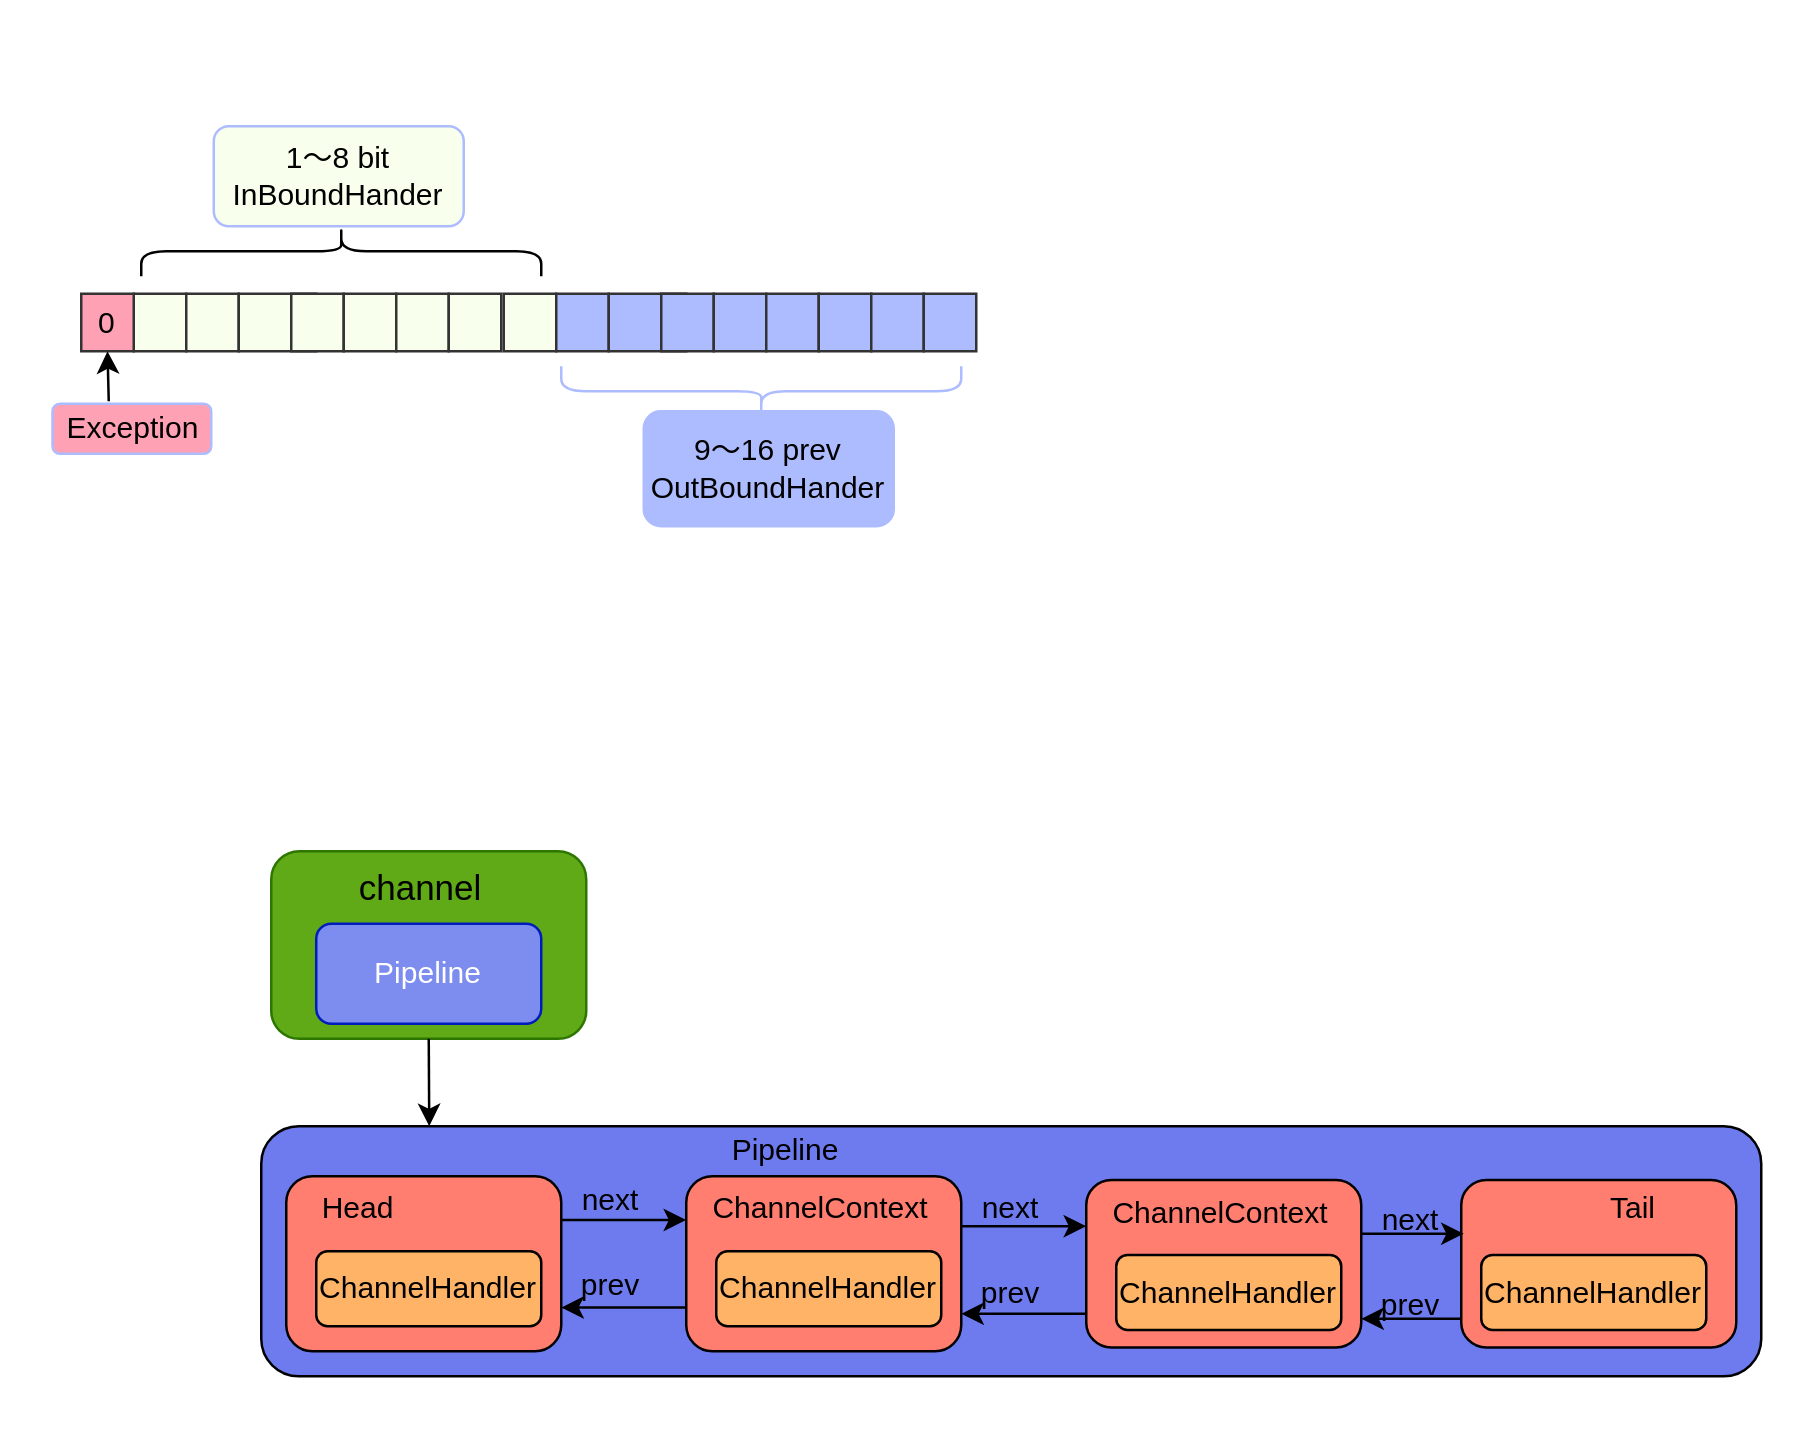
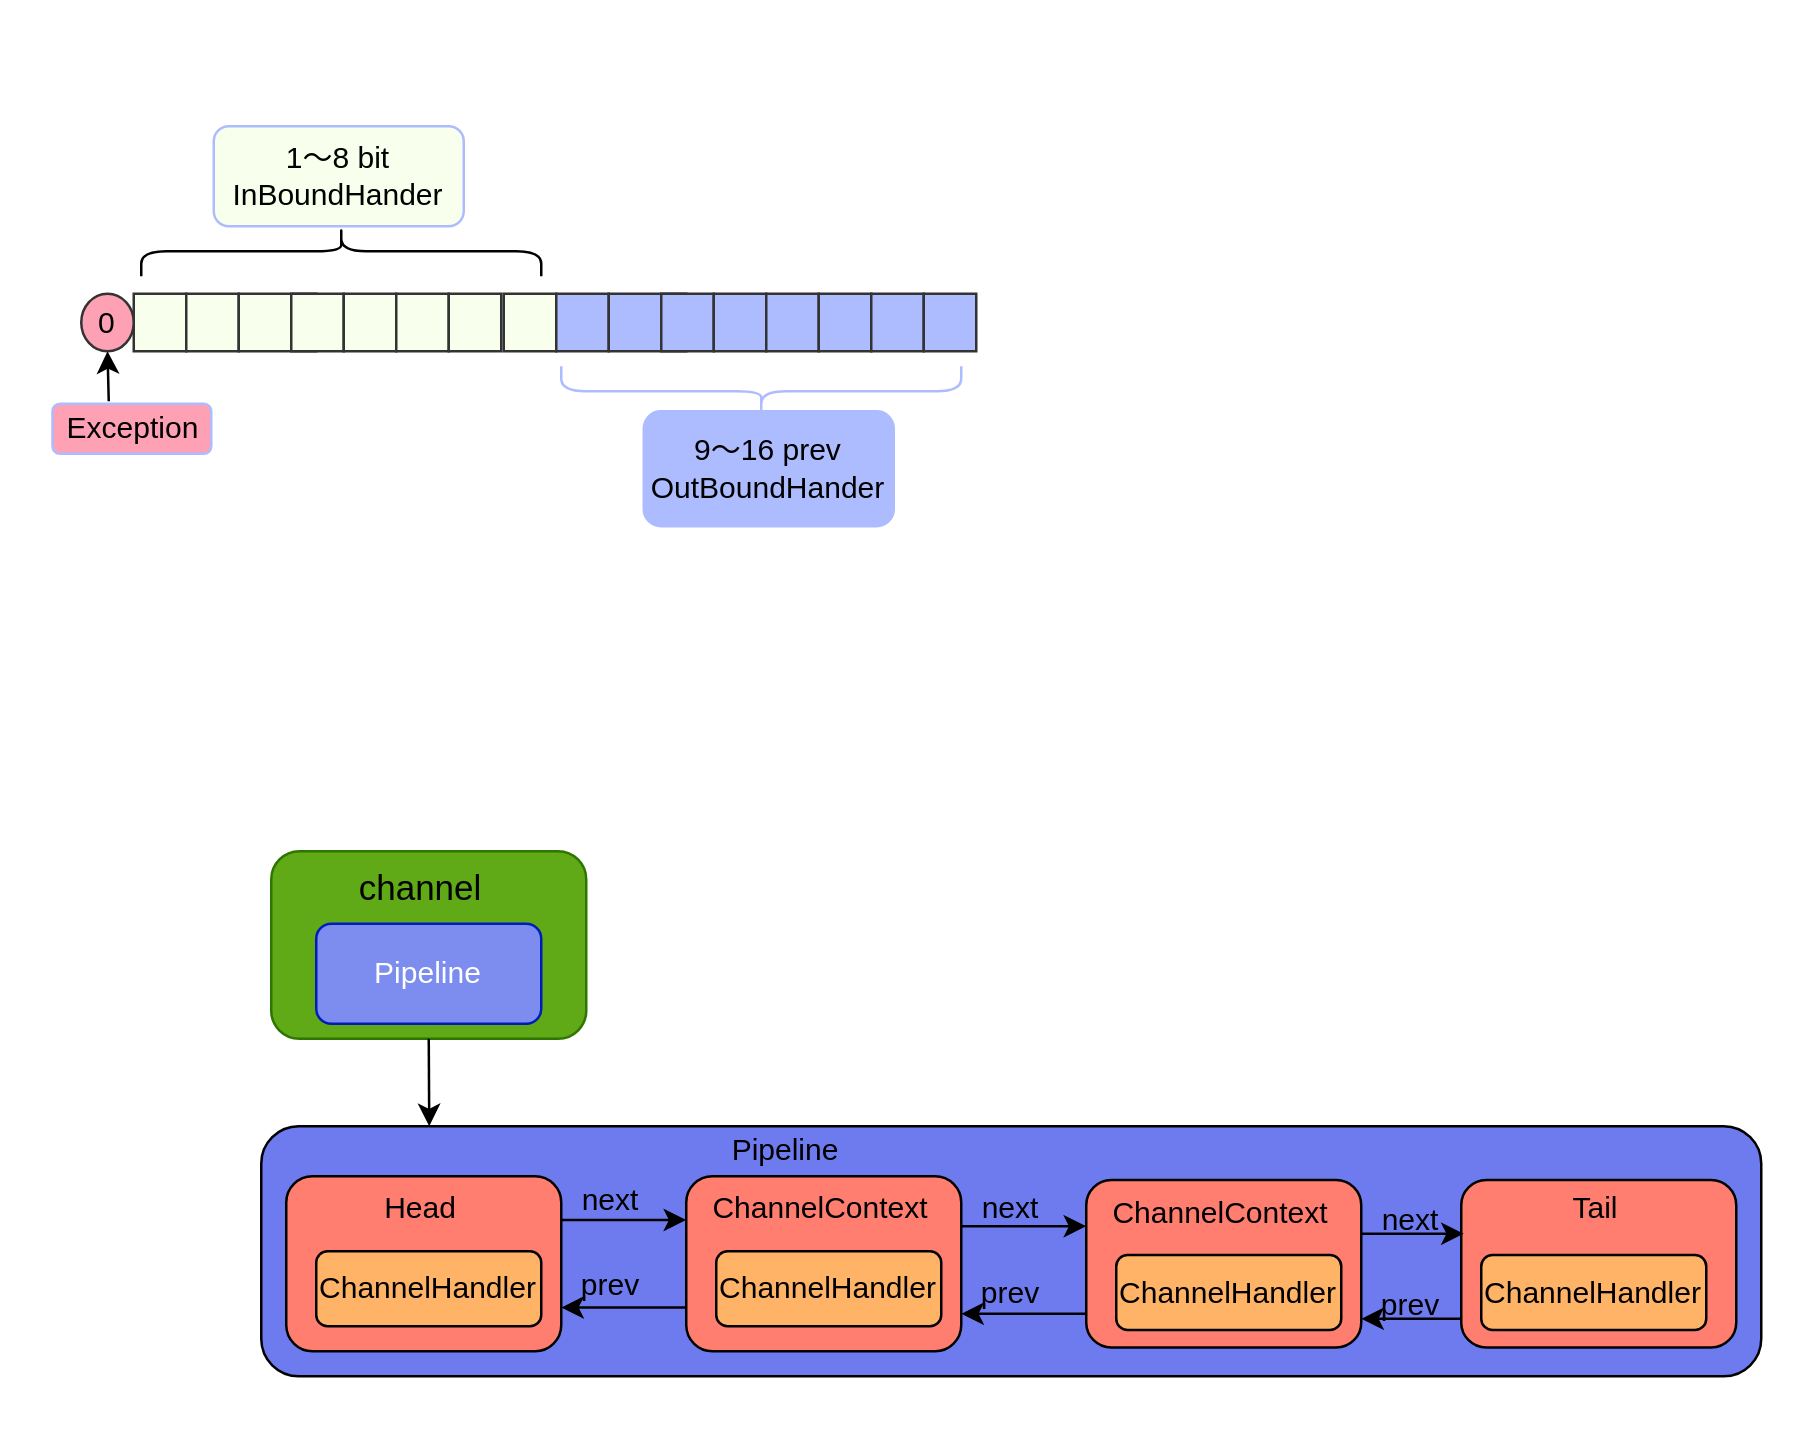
(108, 323) -> (108, 323)
(359, 1209) -> (421, 1209)
(1634, 1209) -> (1596, 1209)
